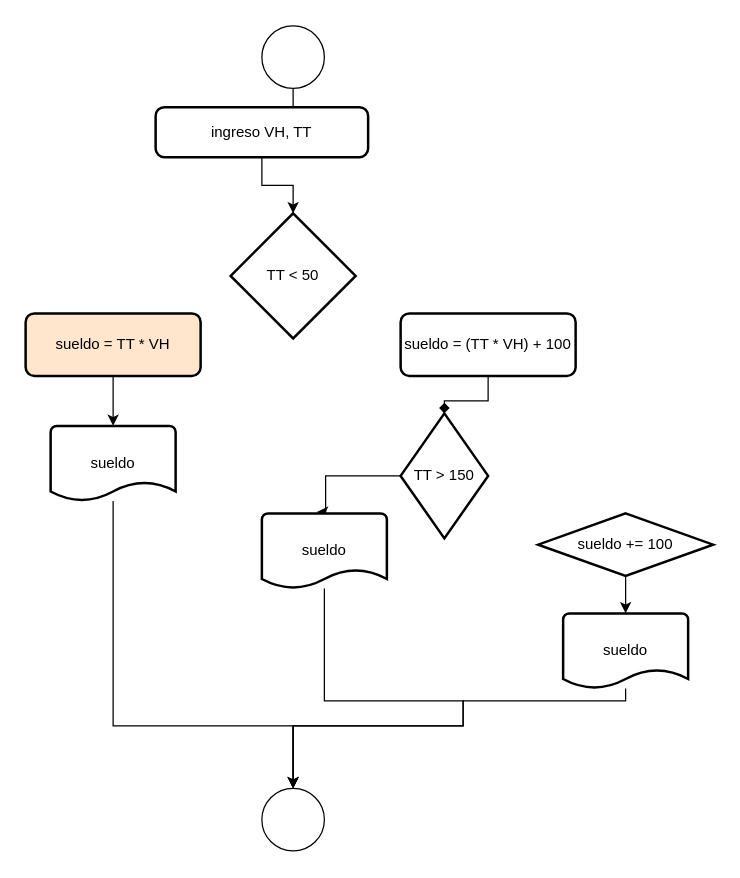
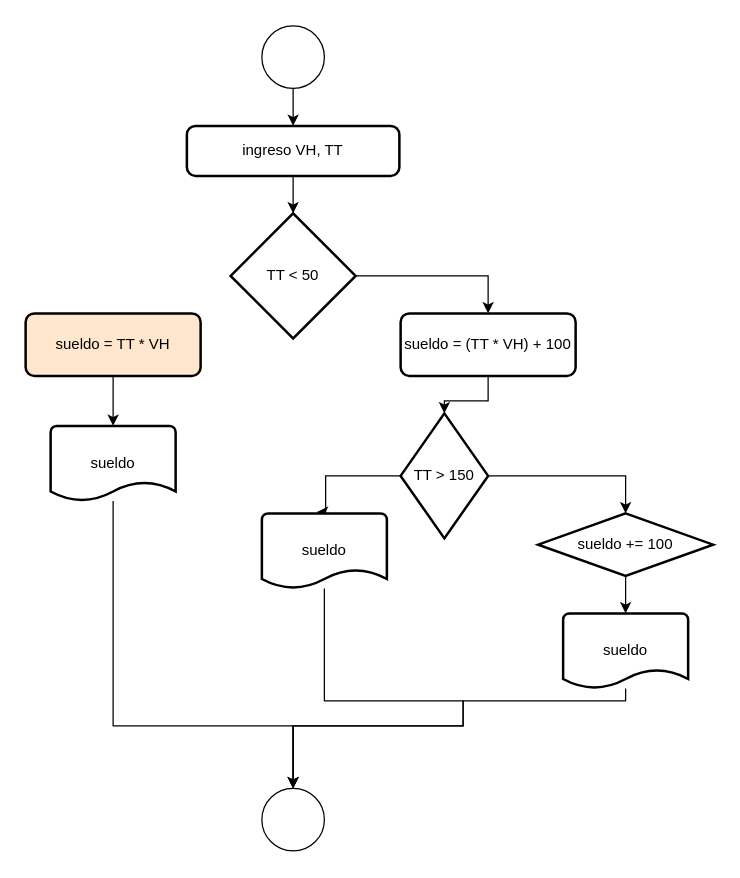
(262, 132) -> (293, 151)
none -> (436, 276)
(447, 401) -> (446, 401)
none -> (571, 476)
